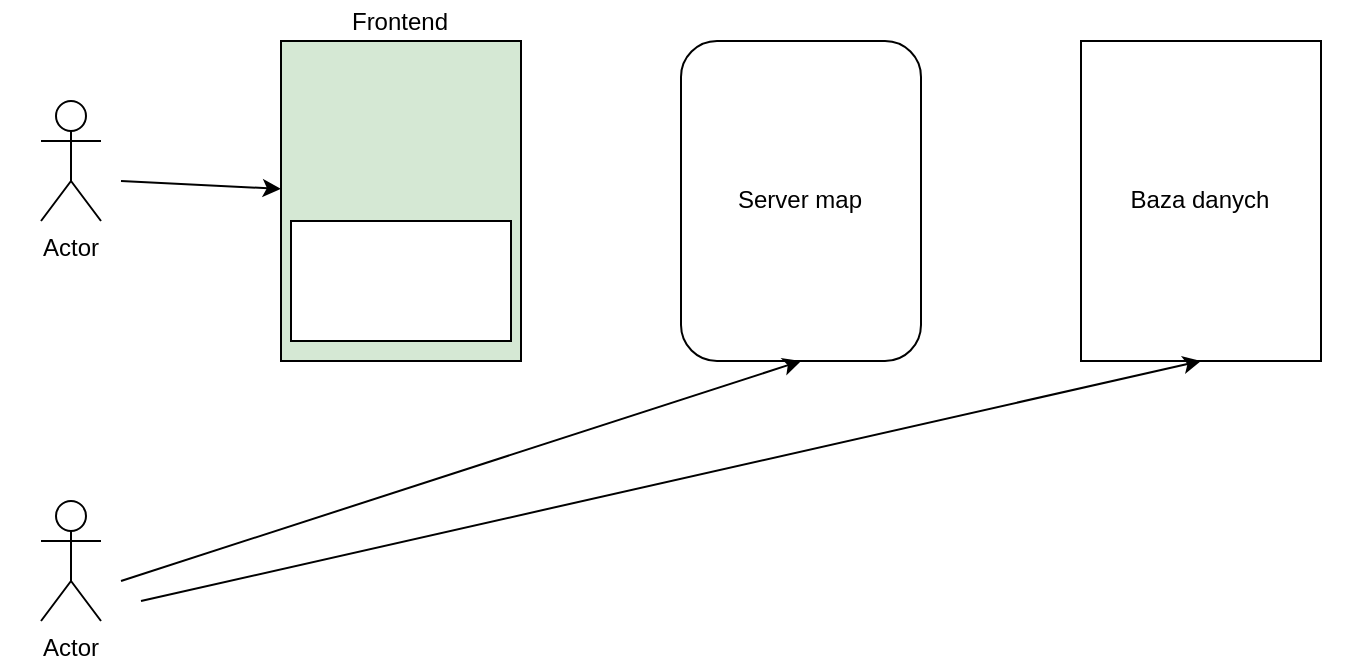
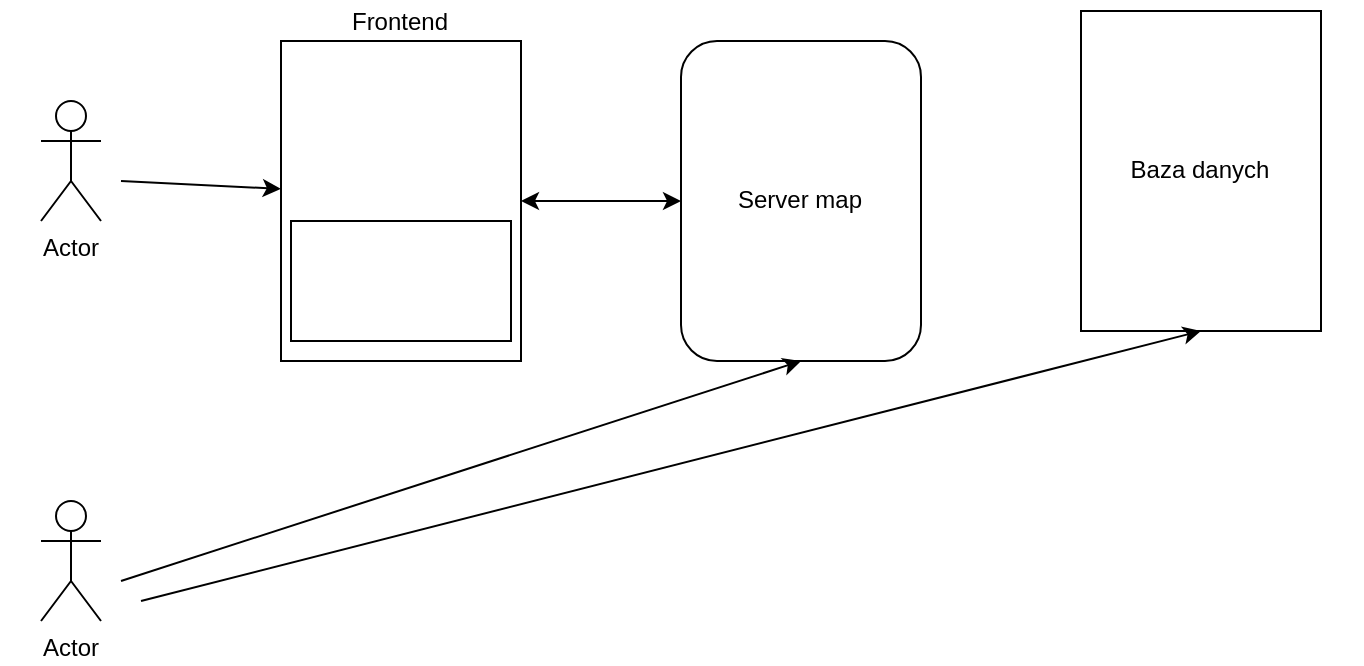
(401, 201) -> (401, 201)
none -> (601, 201)
(1201, 201) -> (1201, 171)
